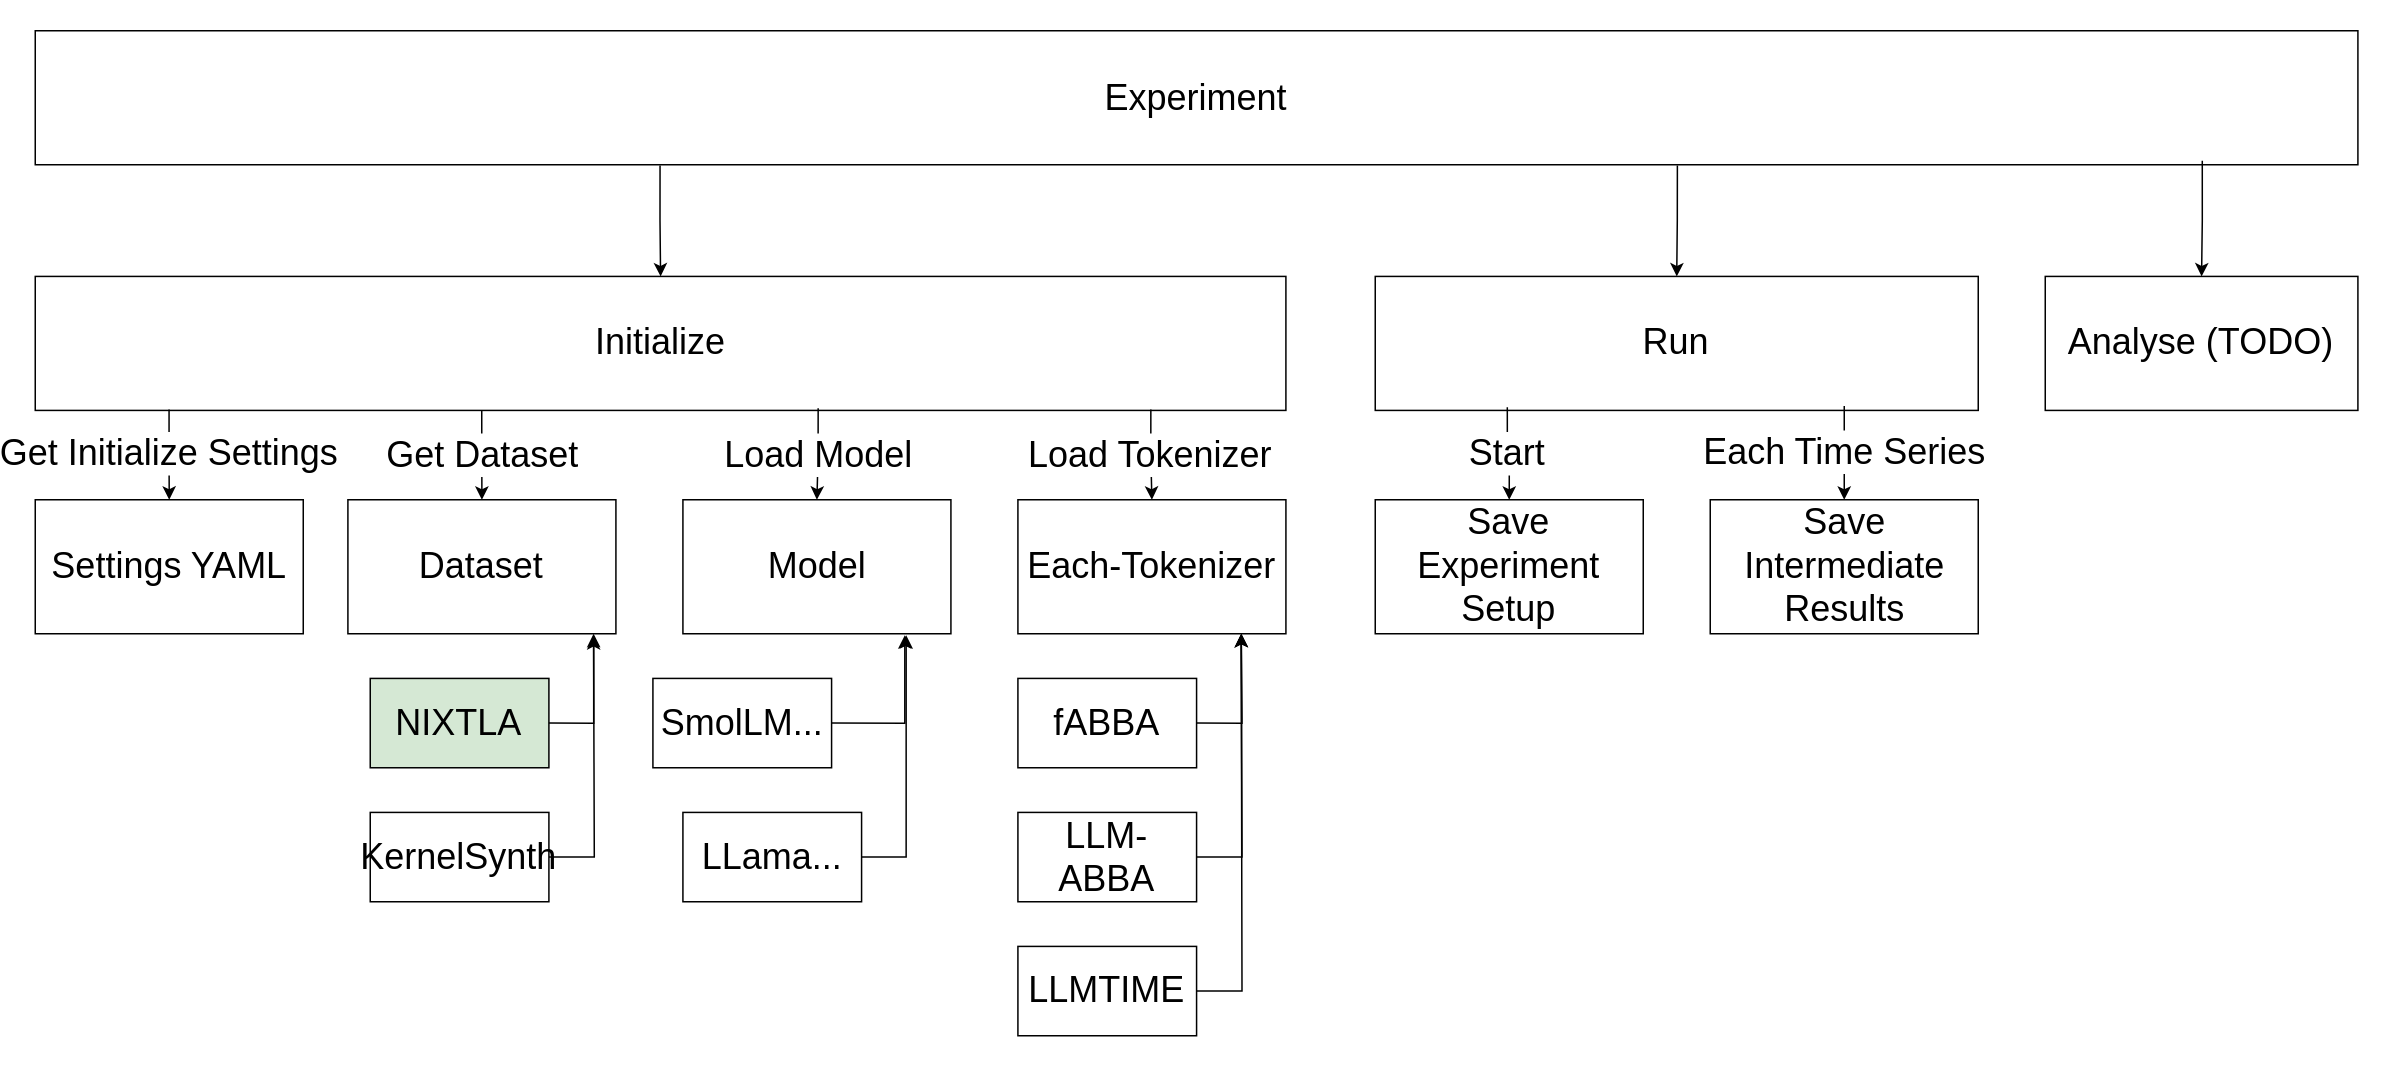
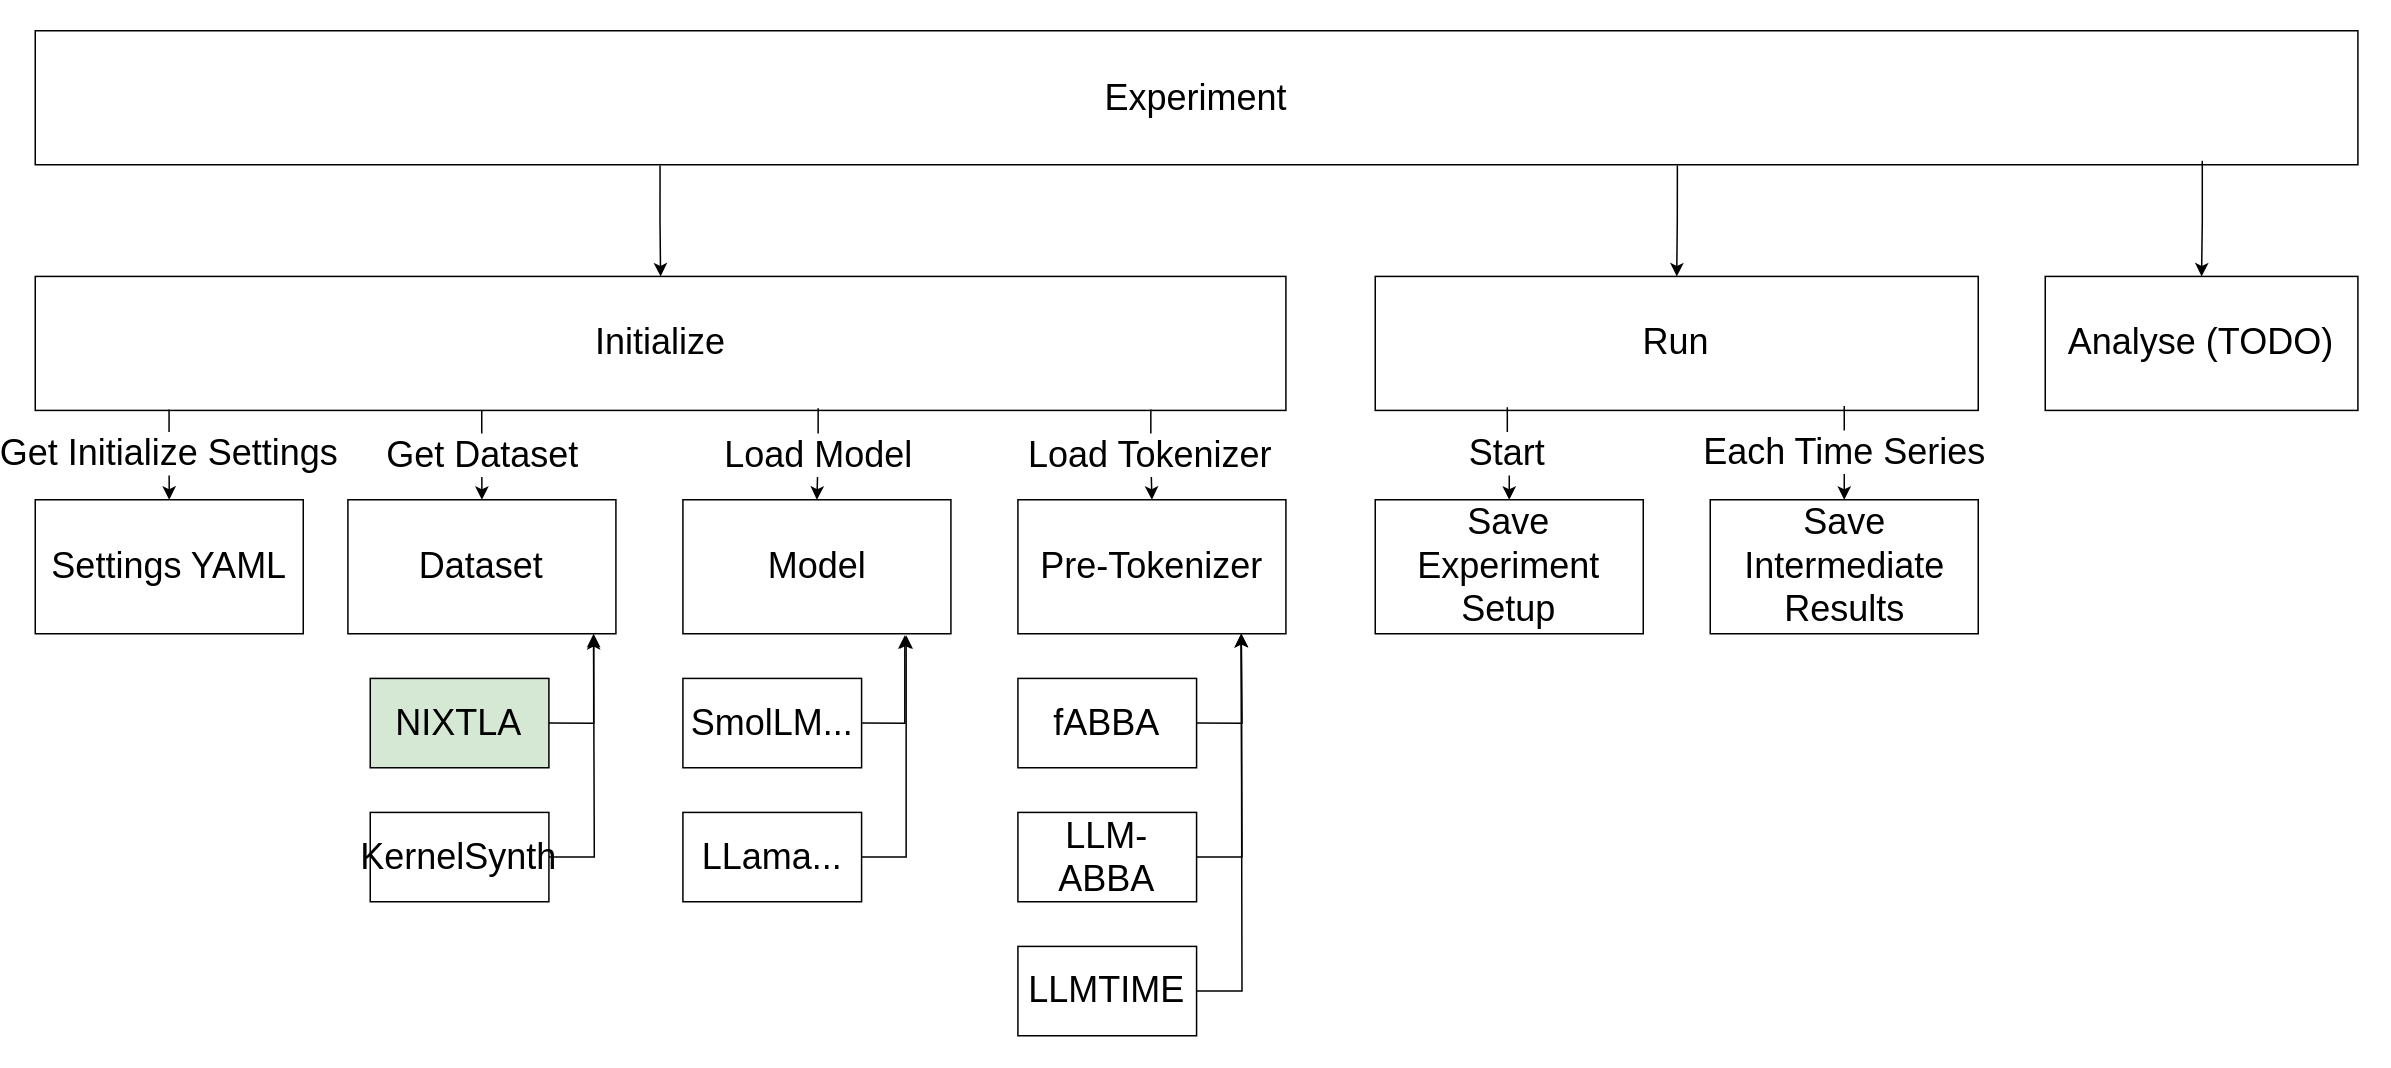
(1152, 566) -> (1152, 566)
(742, 723) -> (772, 723)
